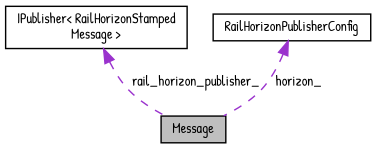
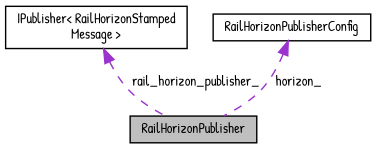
(193, 129) -> (193, 129)
